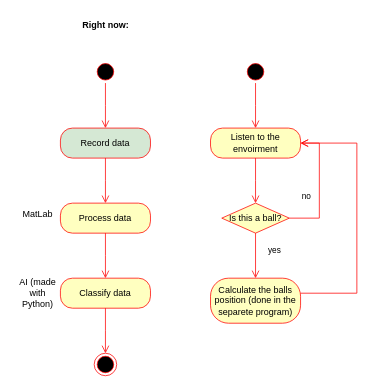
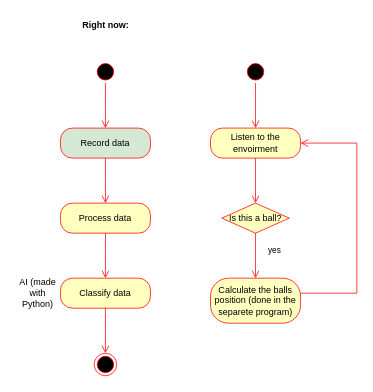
(319, 196) -> none
(38, 214) -> none
